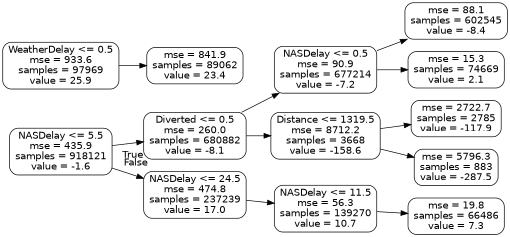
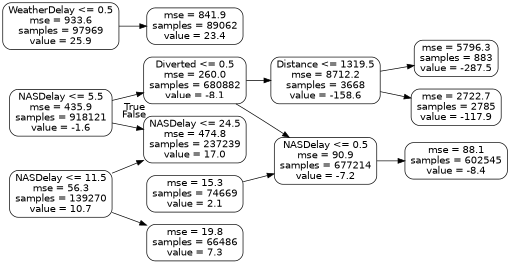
(389, 70) -> (255, 179)
(257, 201) -> (125, 168)
